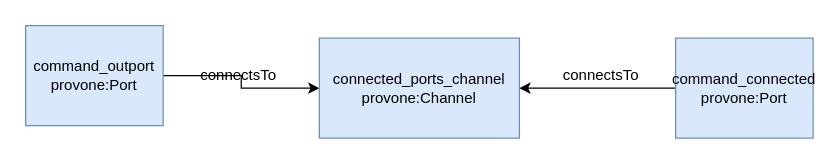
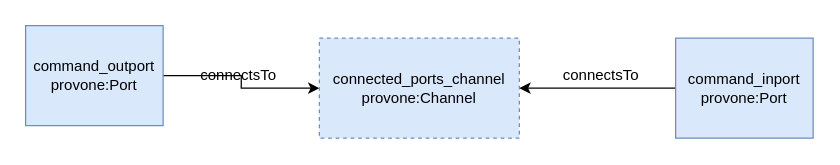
(419, 88) -> (419, 88)
(744, 88) -> (744, 88)
